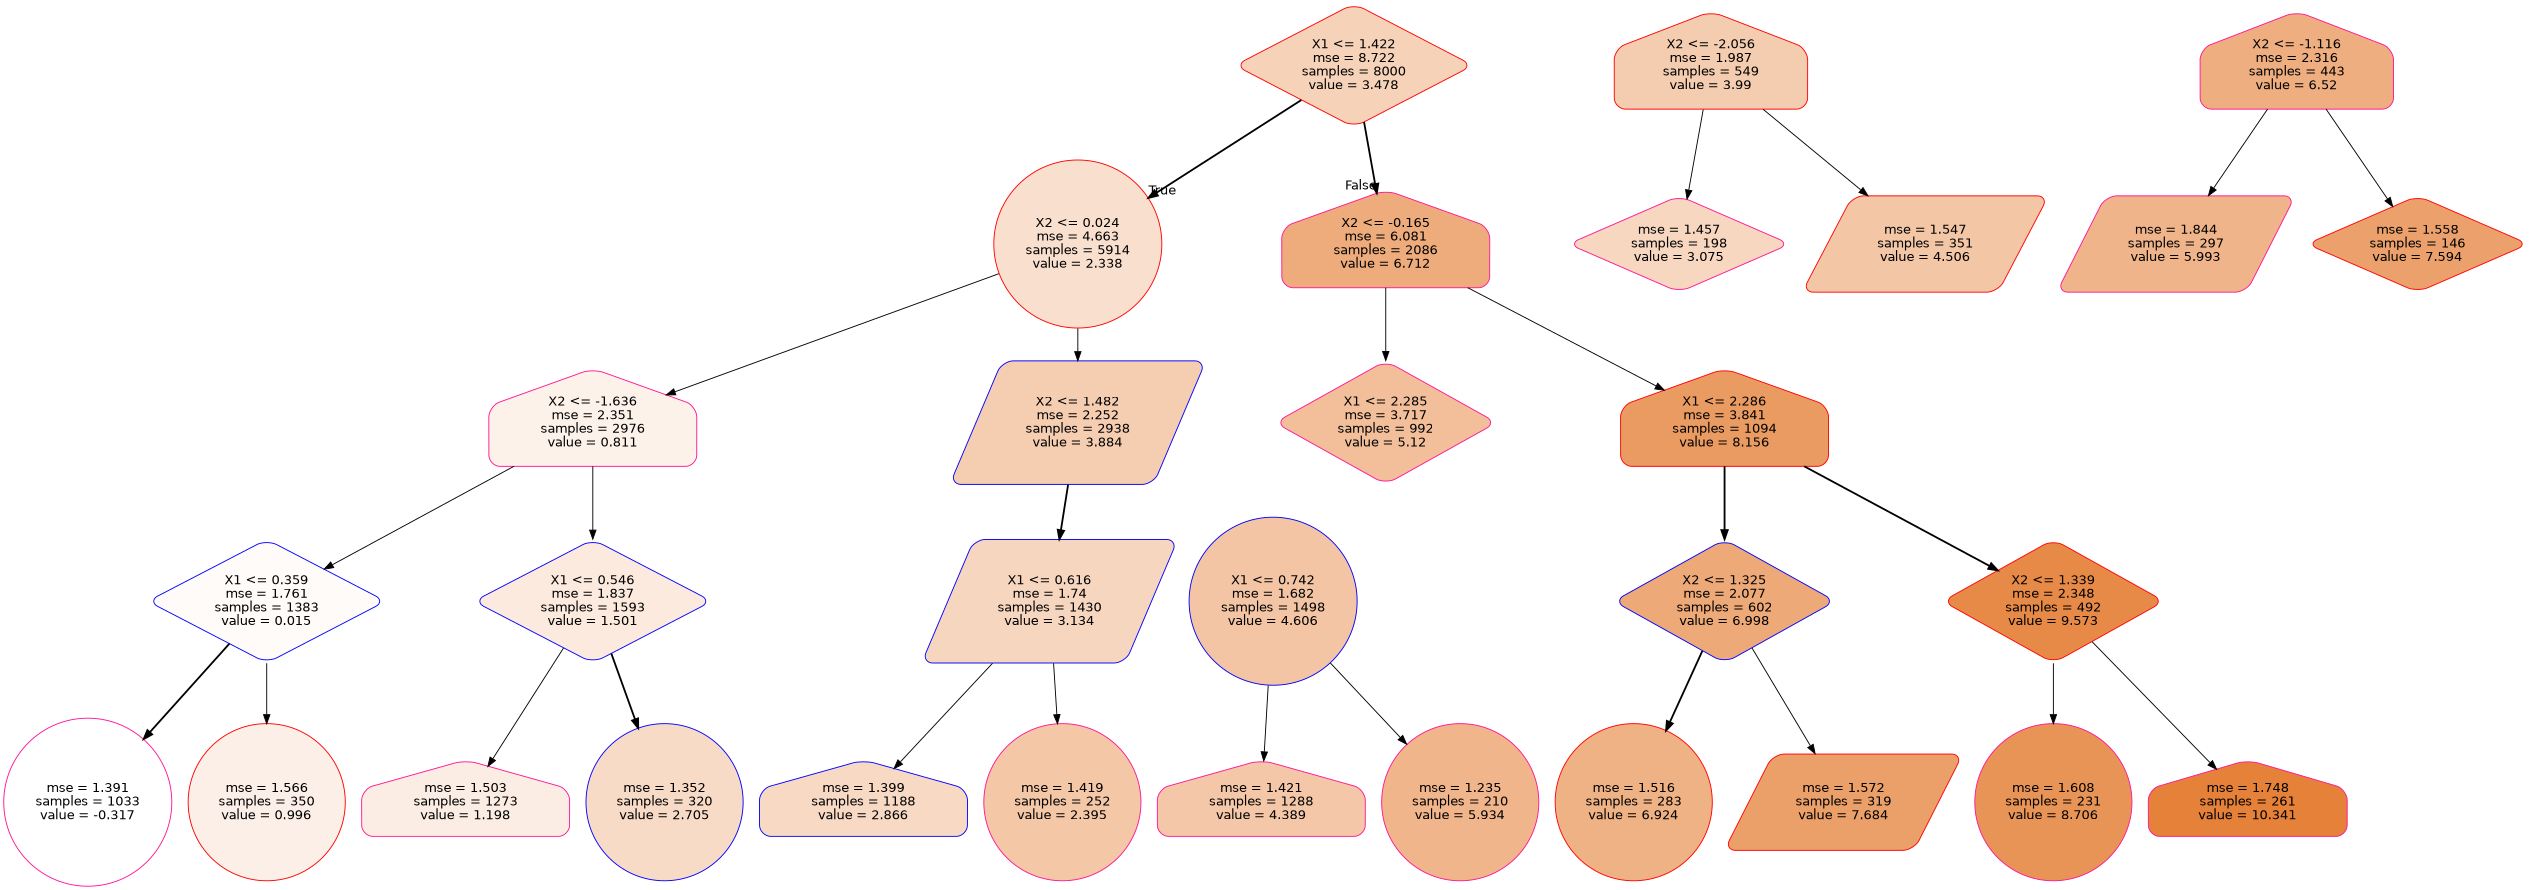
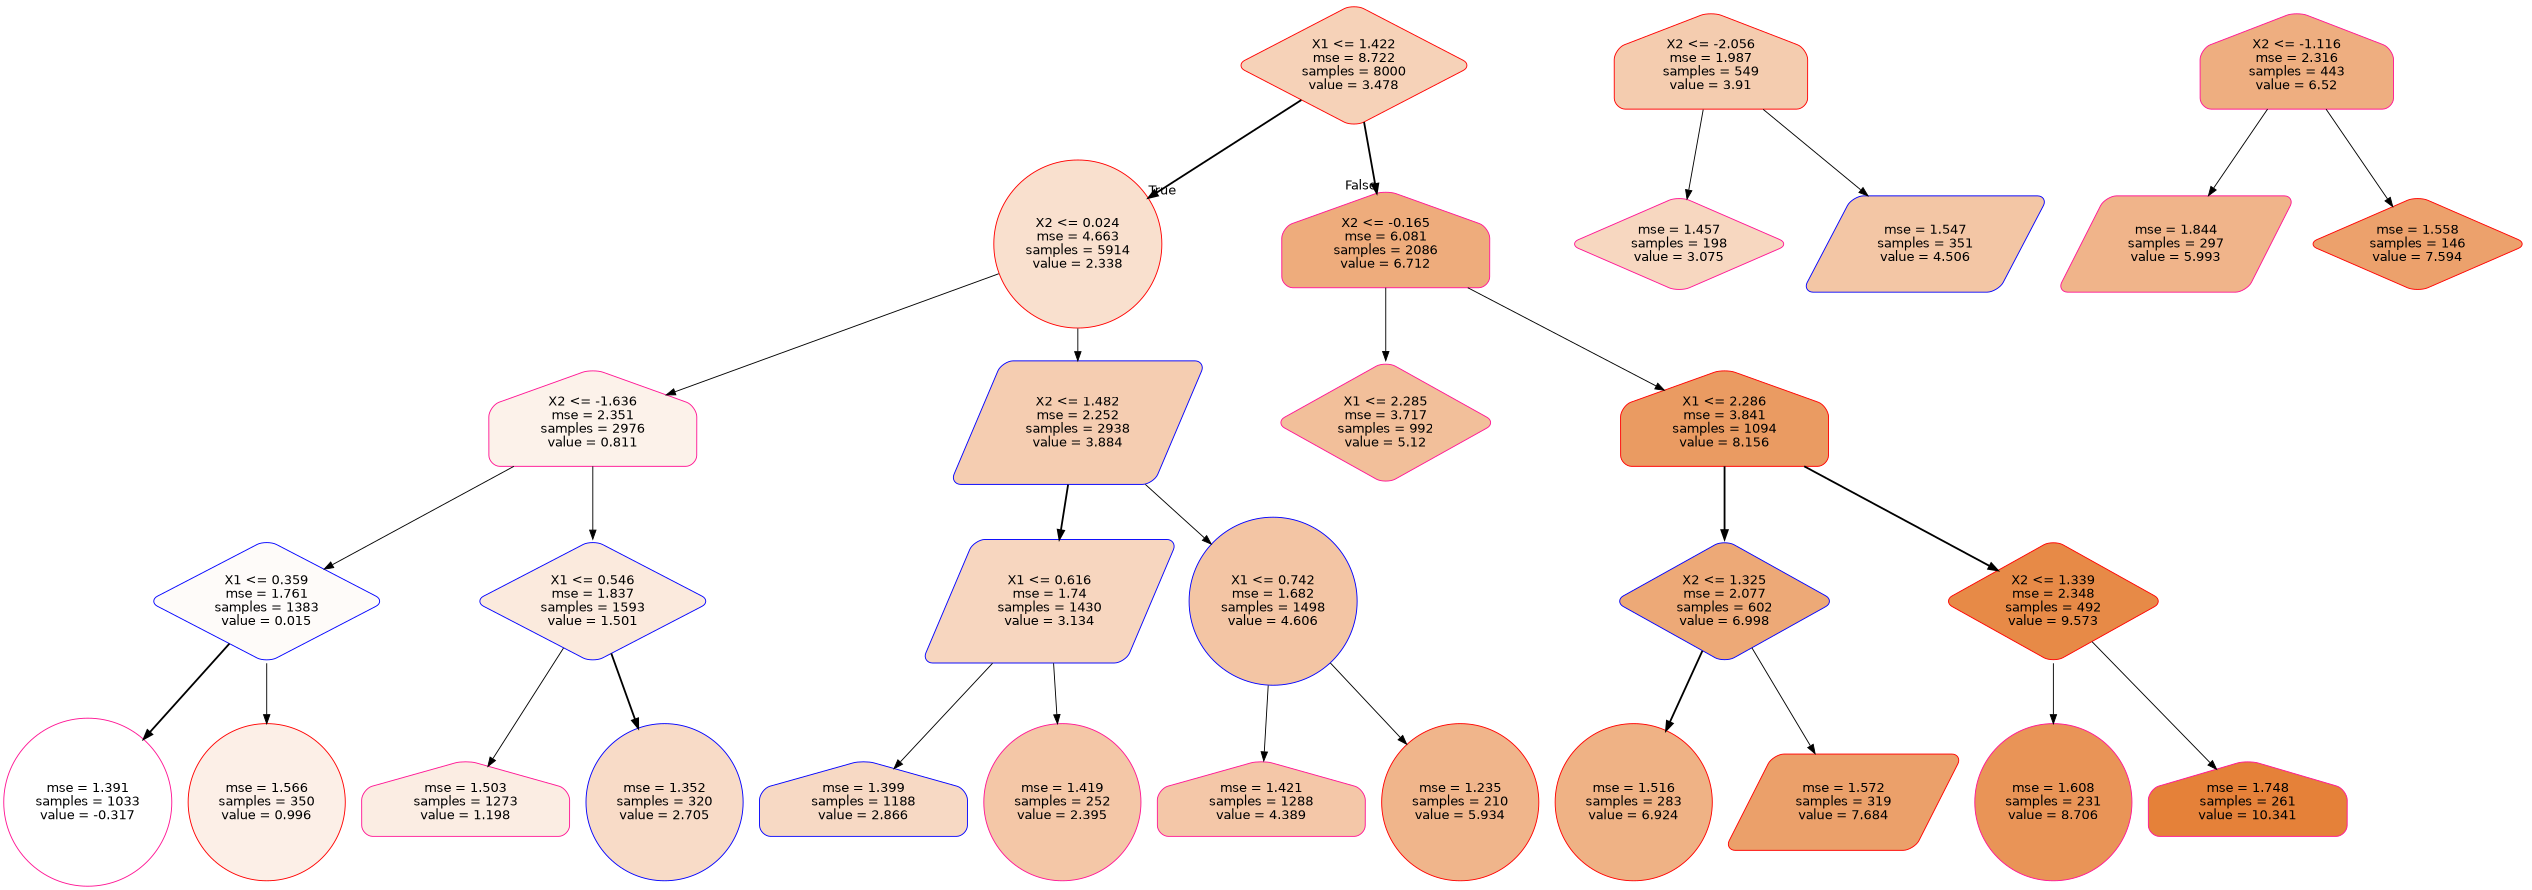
(1711, 65) -> (1711, 65)
(1925, 244) -> (1925, 244)
none -> (1175, 511)
(1460, 802) -> (1460, 802)
